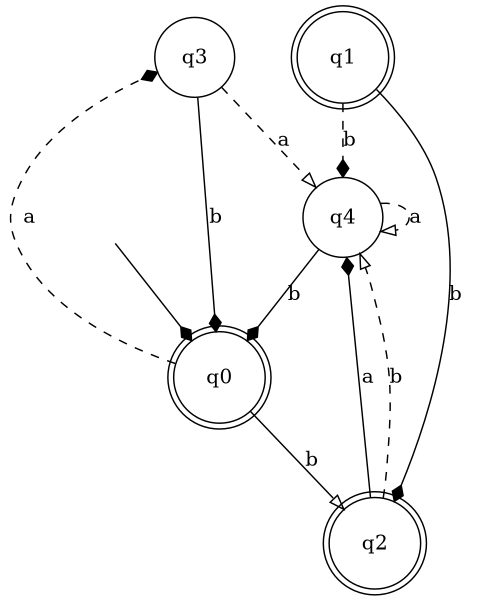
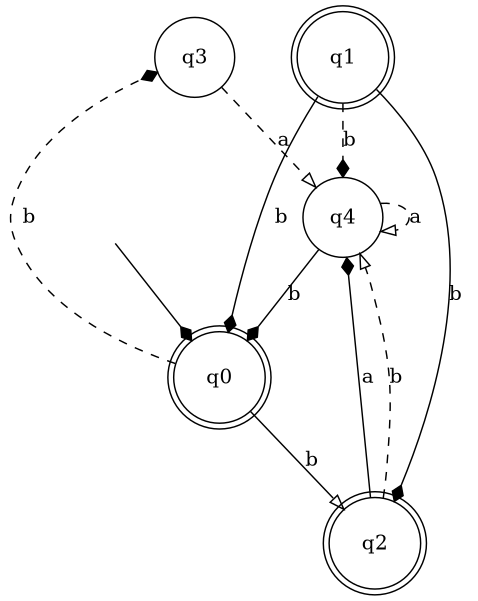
(206, 206) -> (265, 202)
(30, 217) -> (30, 217)
